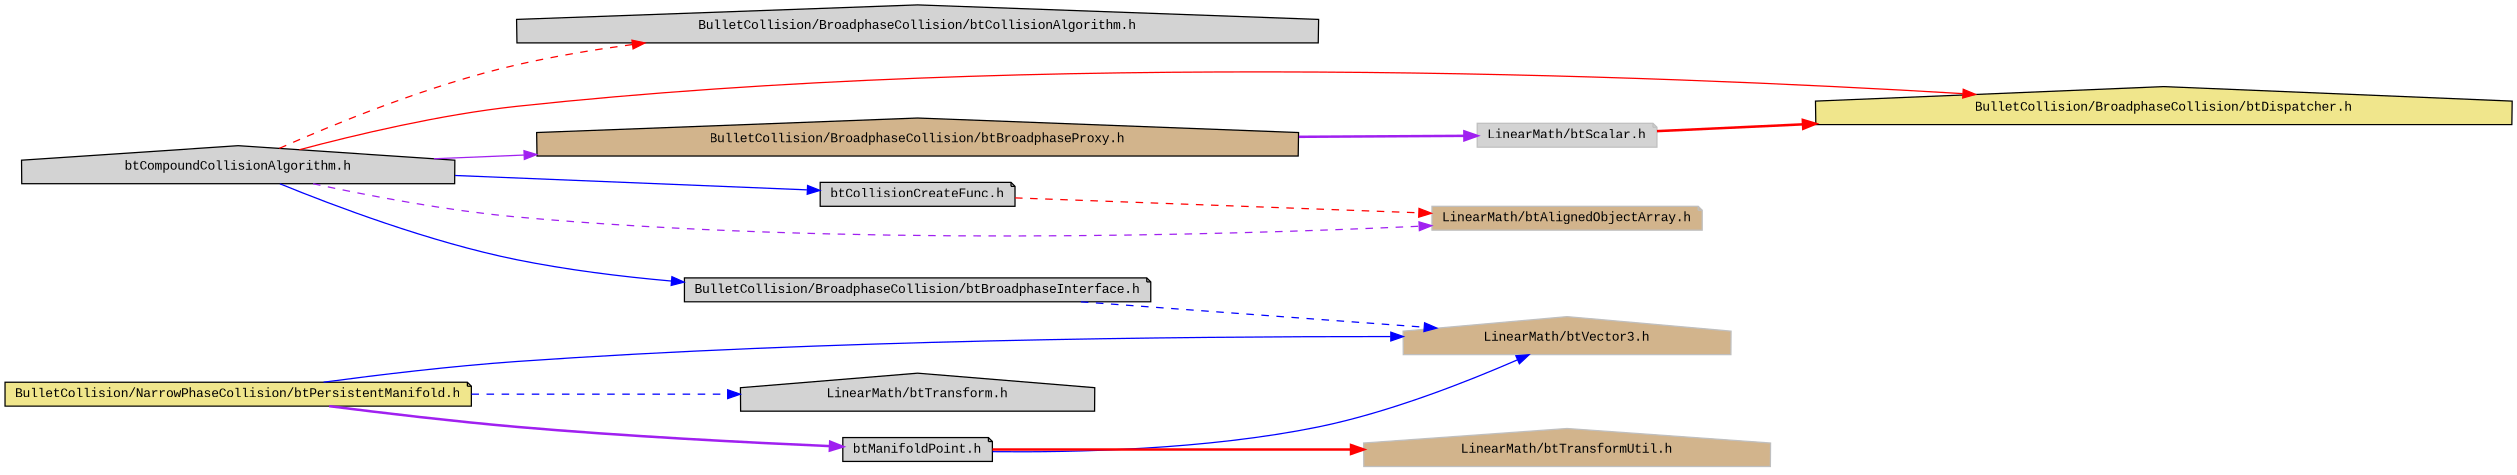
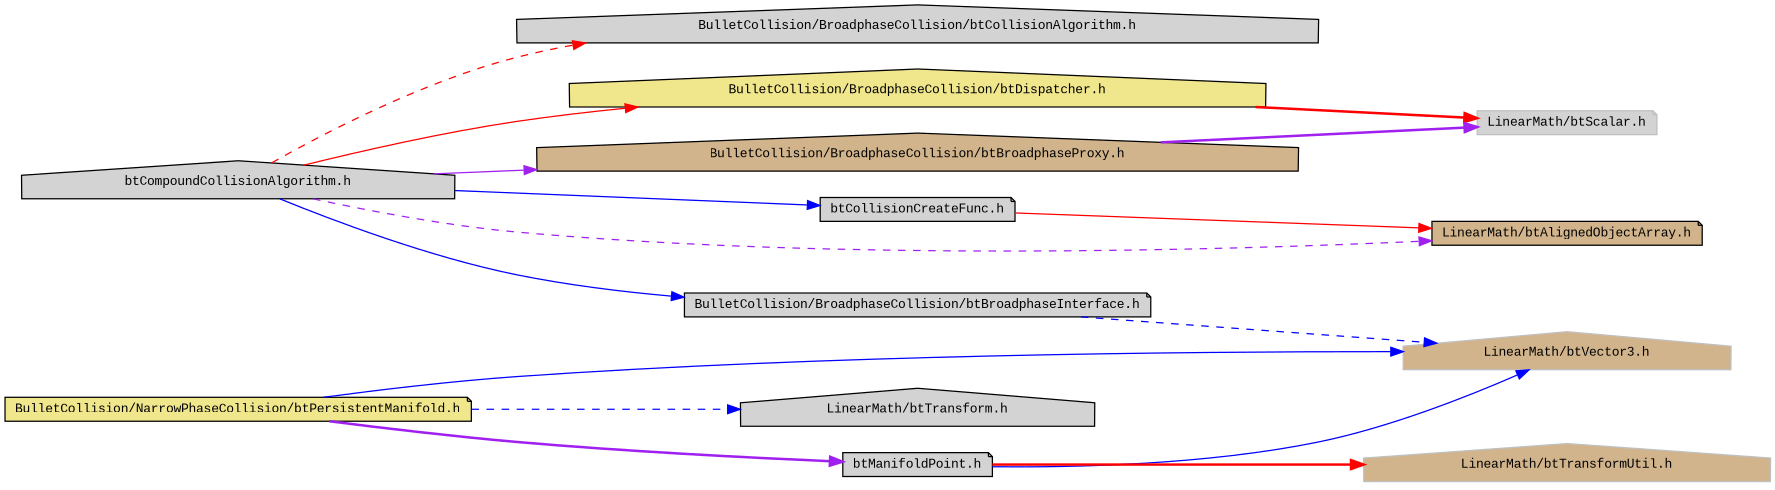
(1730, 128) -> (1360, 112)
(1217, 205) -> (1217, 220)
(1567, 218) -> (1567, 233)
